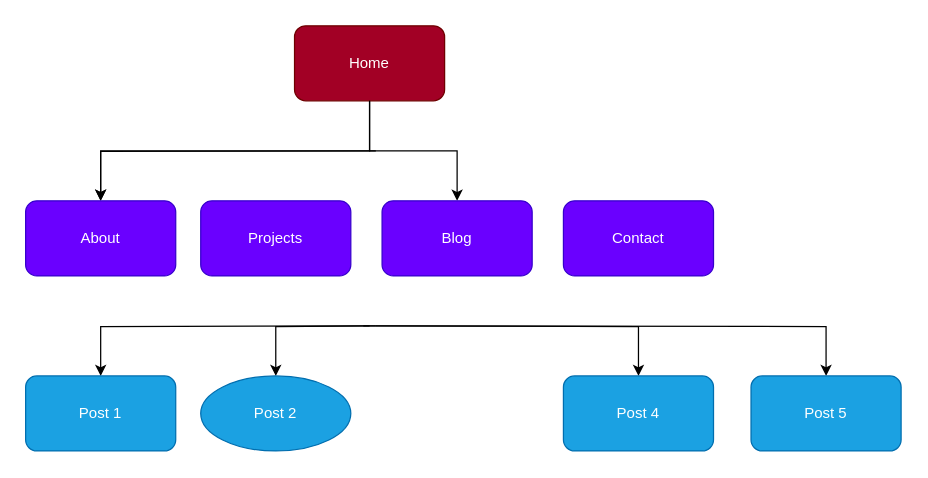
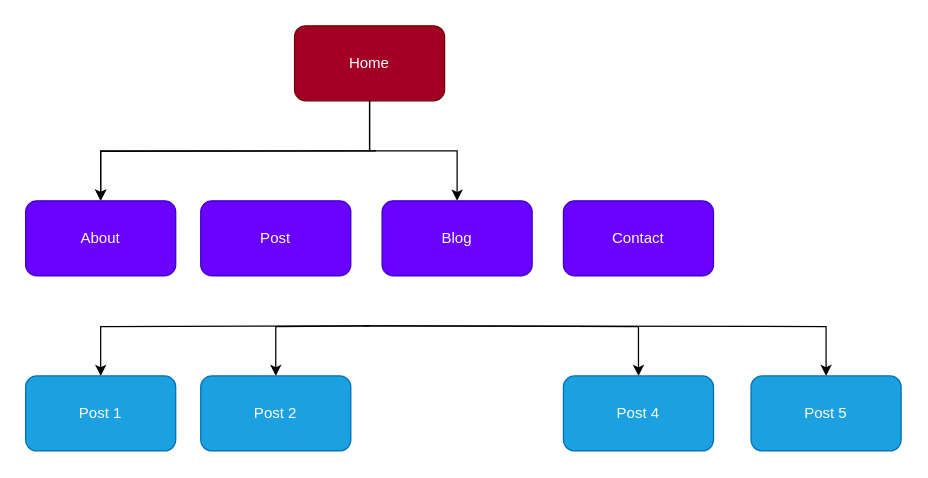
(276, 238) -> (276, 238)
(276, 413) -> (276, 413)
